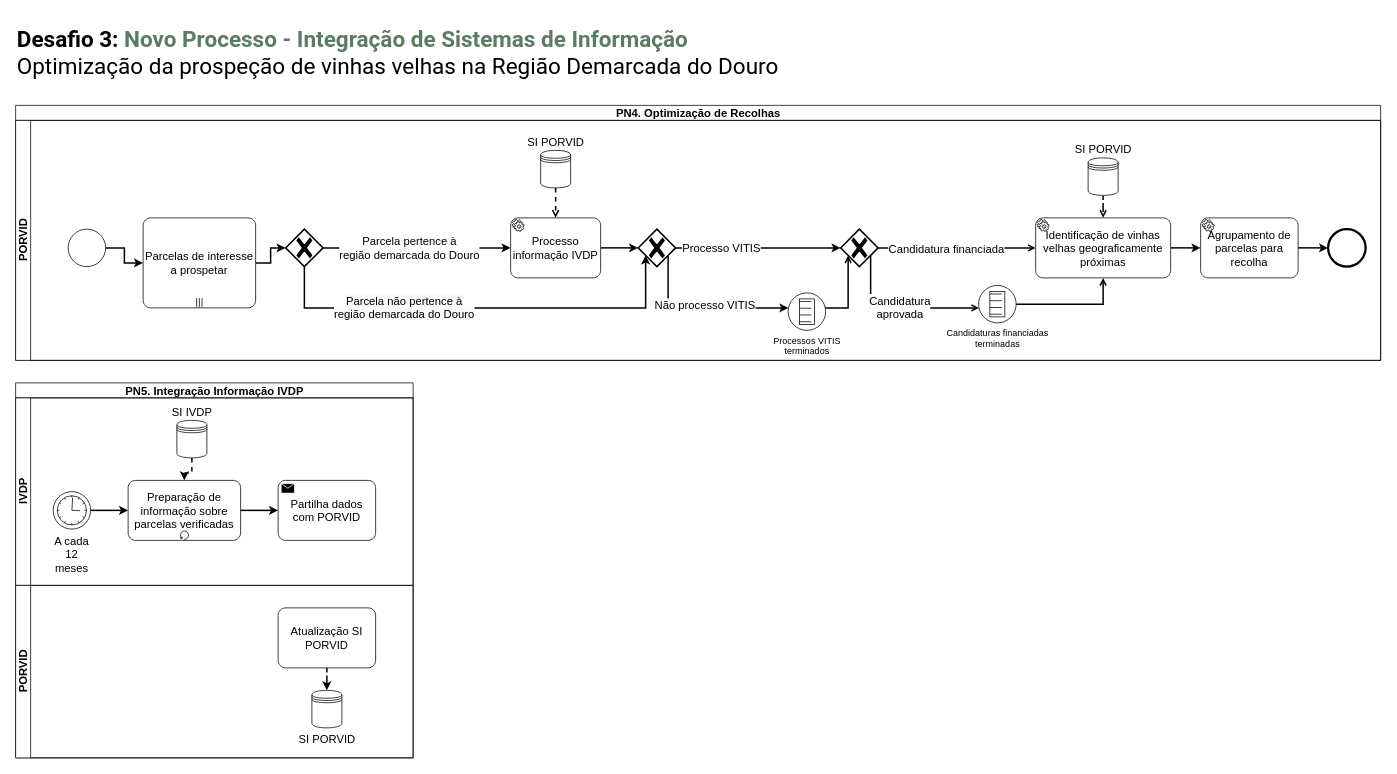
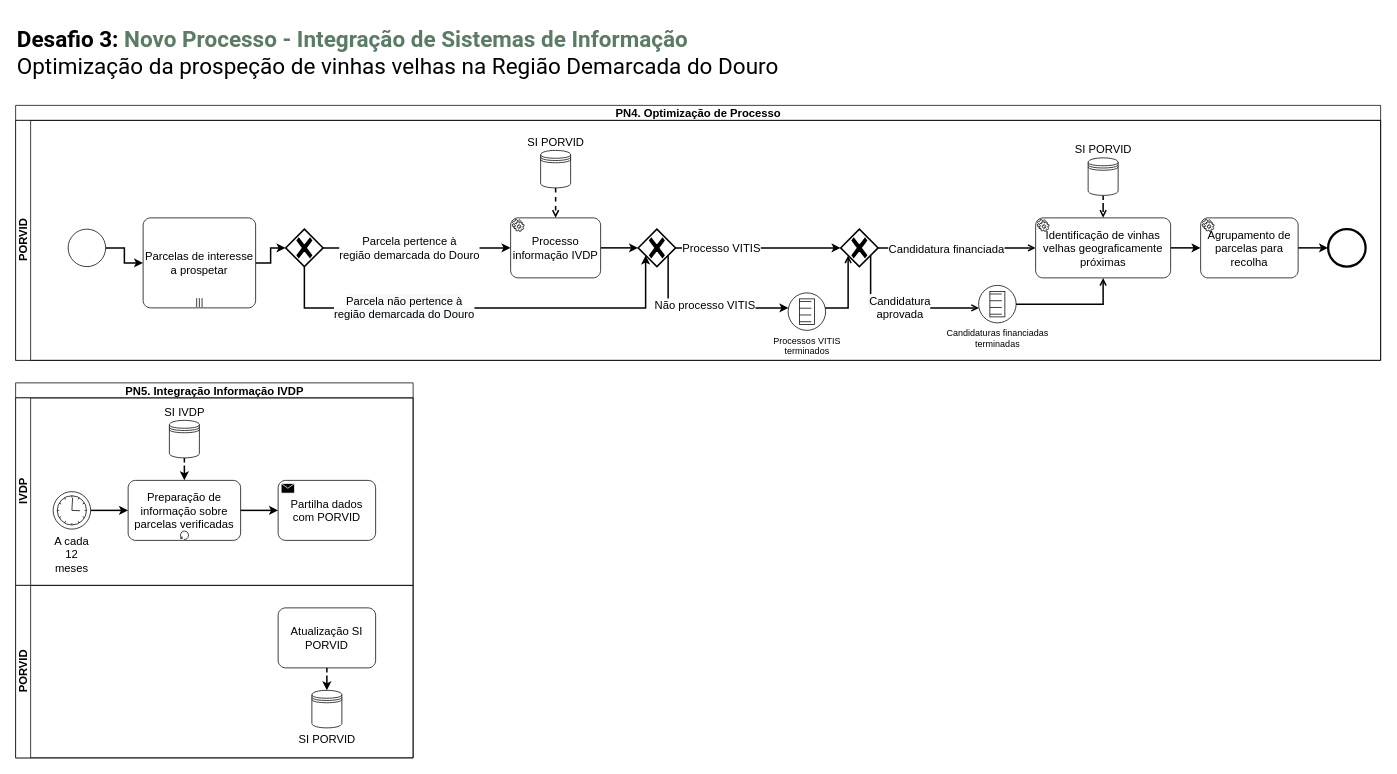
(698, 113) -> (698, 113)
(192, 439) -> (184, 439)
